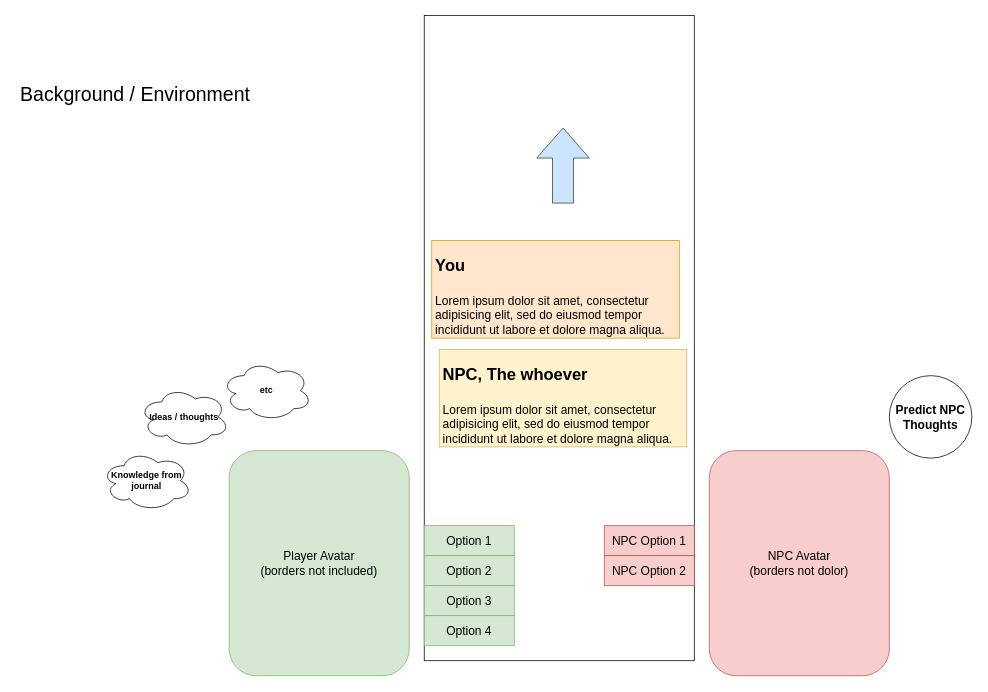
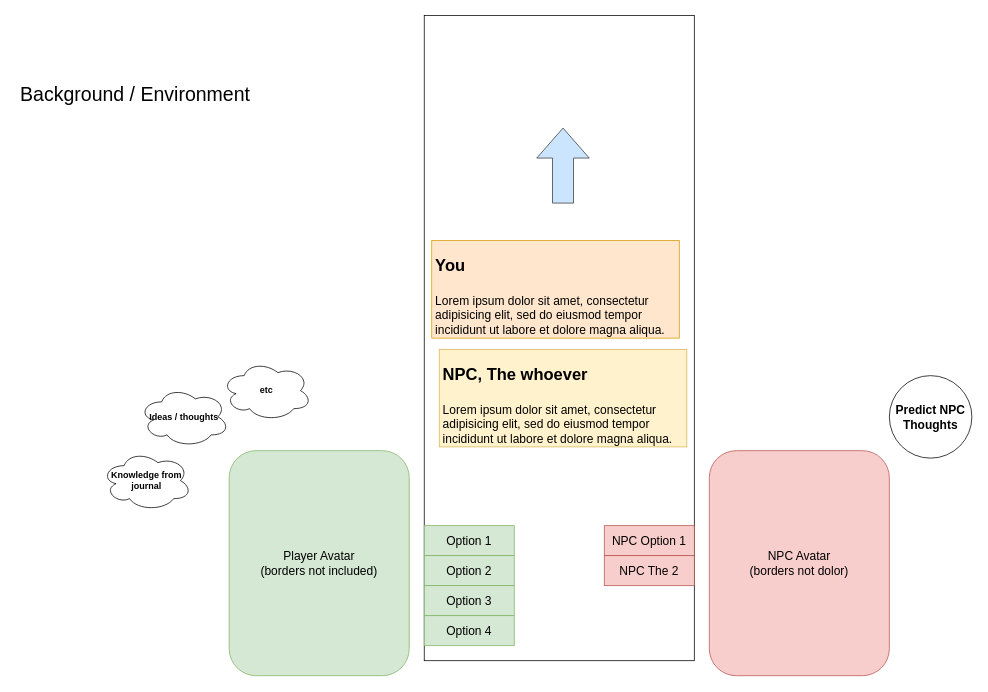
(649, 570) -> (649, 570)
